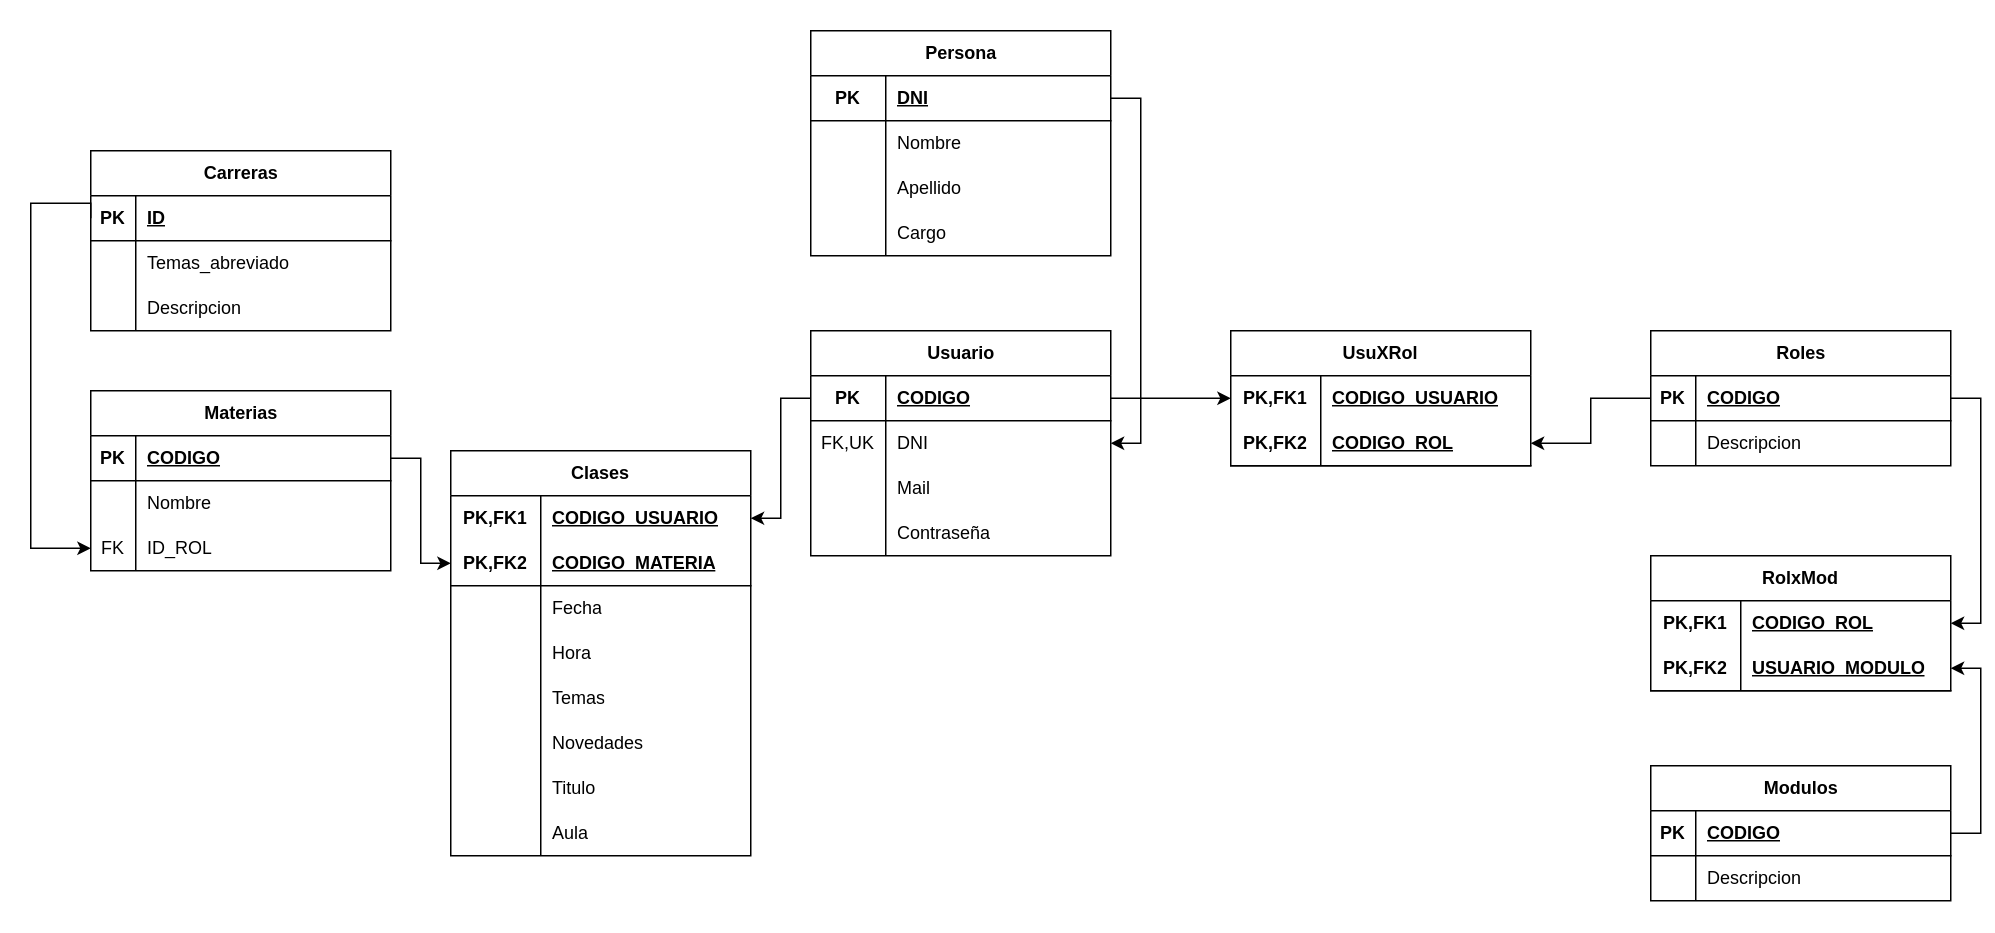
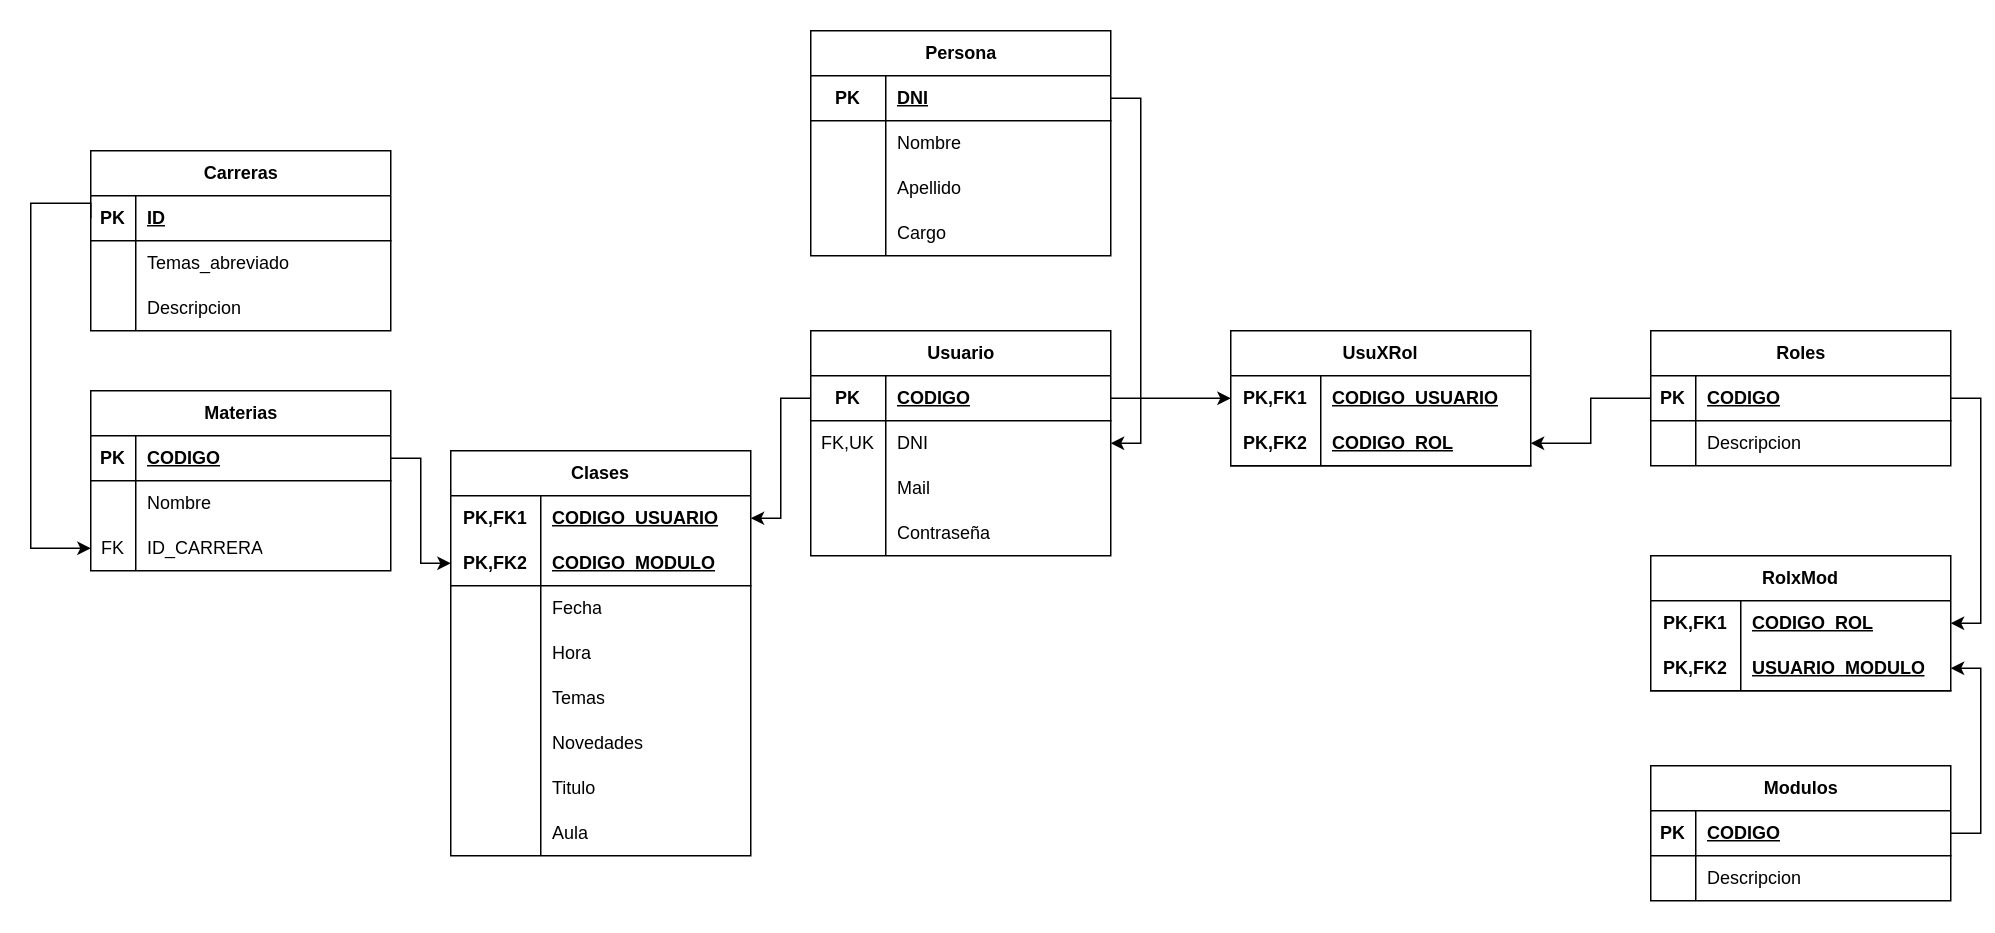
(178, 548) -> (198, 548)
(623, 563) -> (618, 563)
